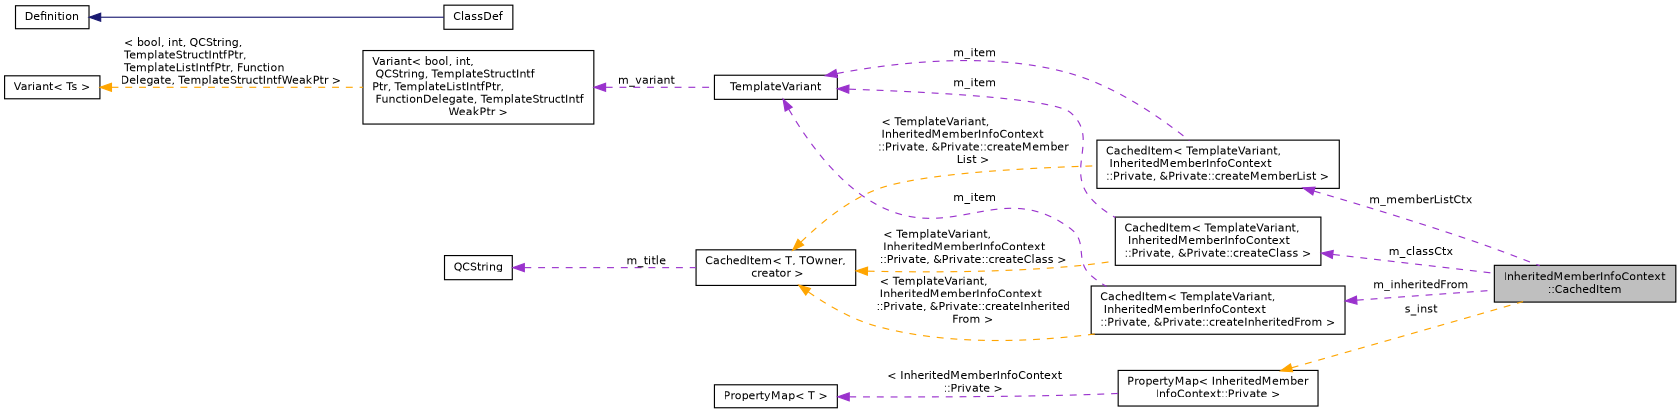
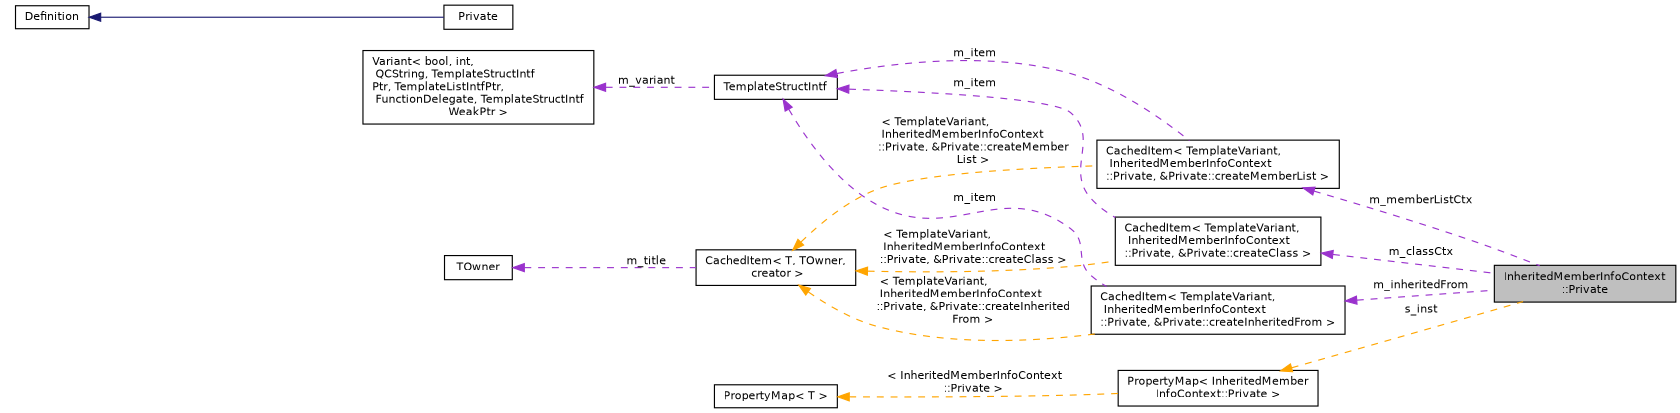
(478, 17) -> (478, 17)
(52, 87) -> none
(776, 87) -> (776, 87)
(478, 268) -> (478, 268)
(1585, 284) -> (1585, 284)
(984, 397) -> (984, 397)
